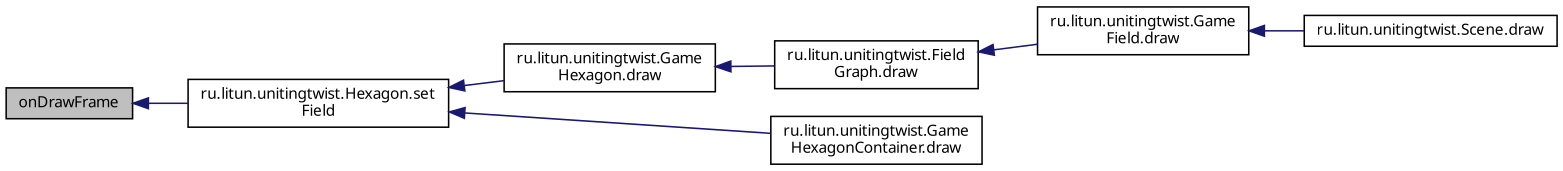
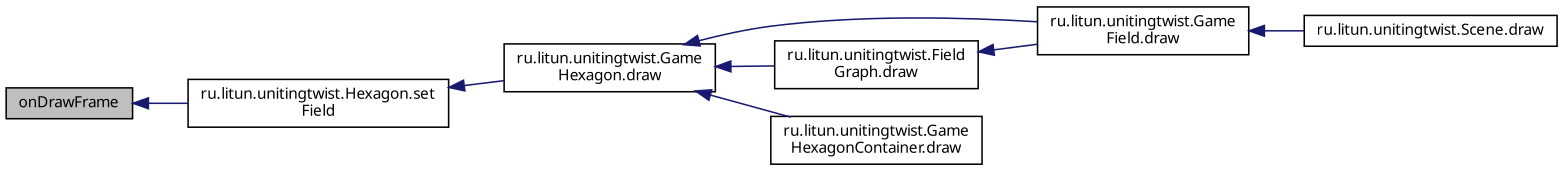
none -> (867, 19)
(618, 123) -> (751, 106)
